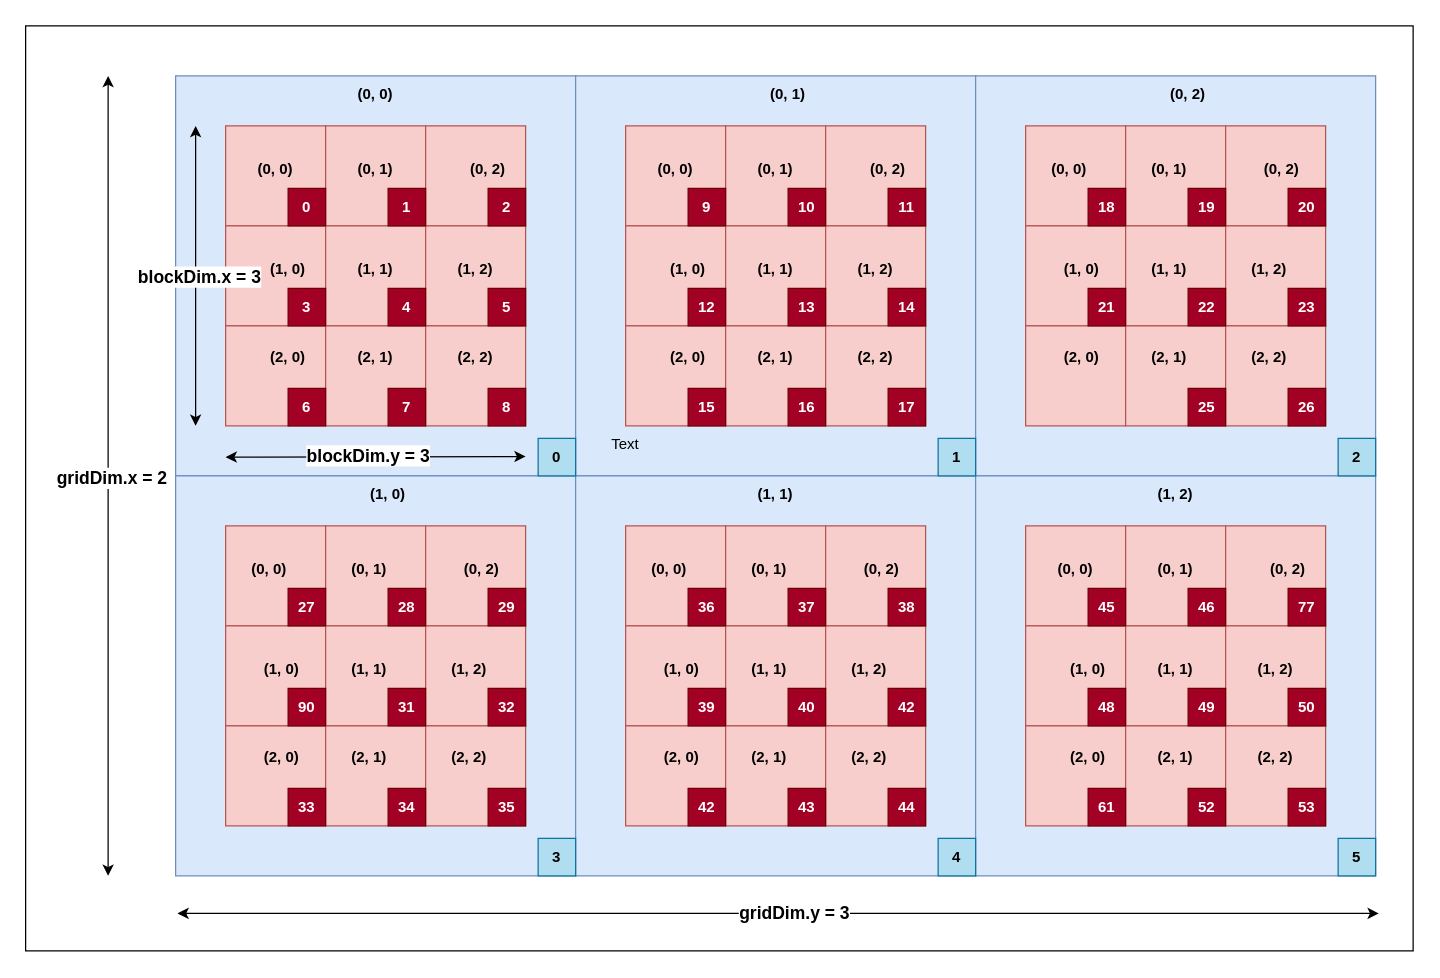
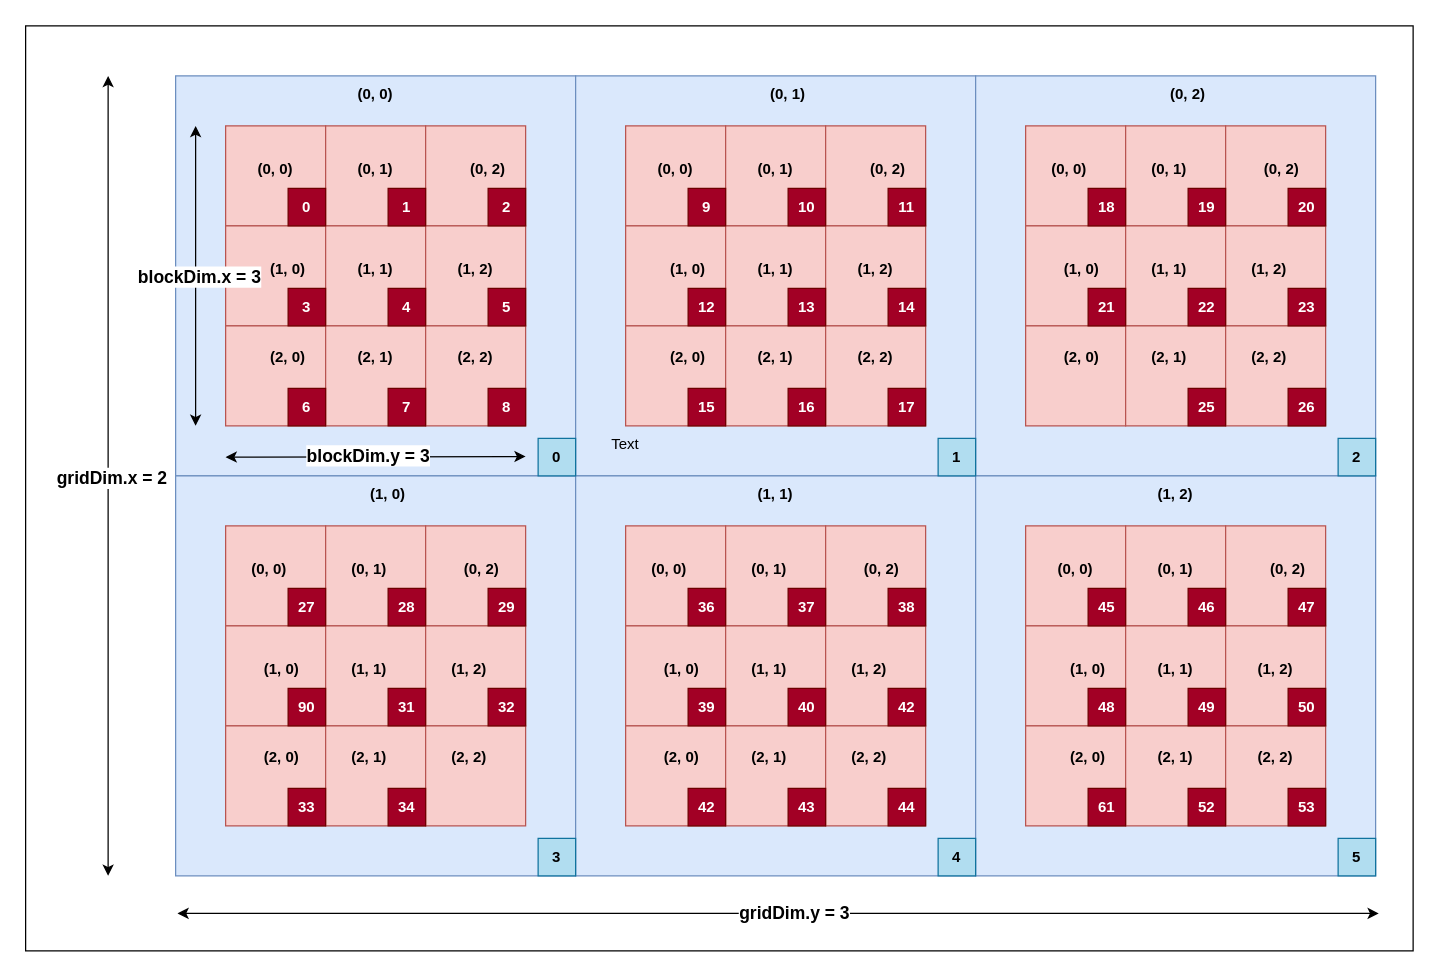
(1307, 607) -> (1307, 607)
(507, 807) -> none
